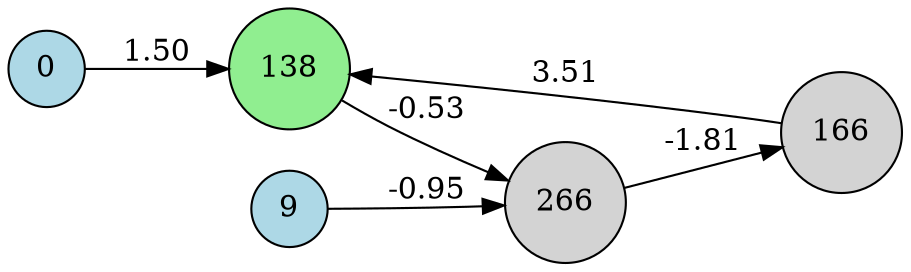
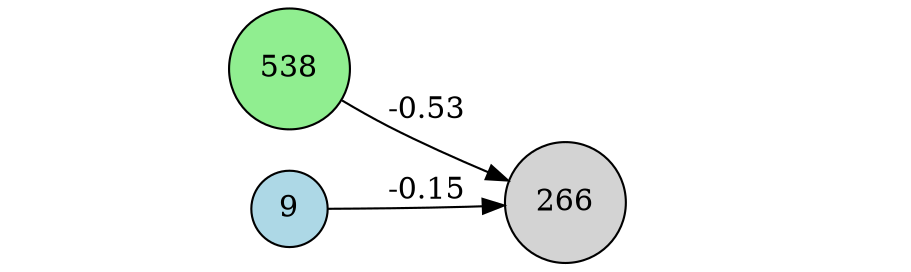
(47, 69) -> none
(289, 69) -> (289, 69)
(842, 133) -> none
(427, 191) -> (427, 191)
